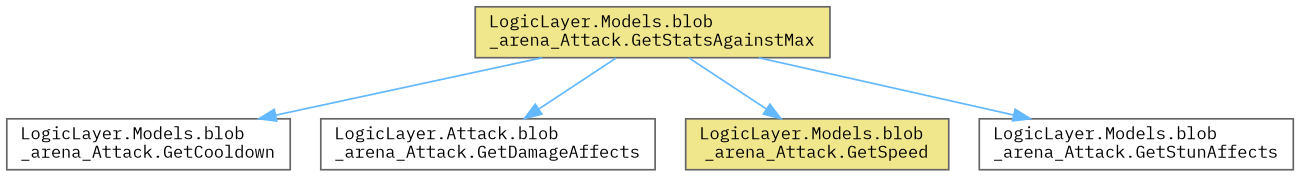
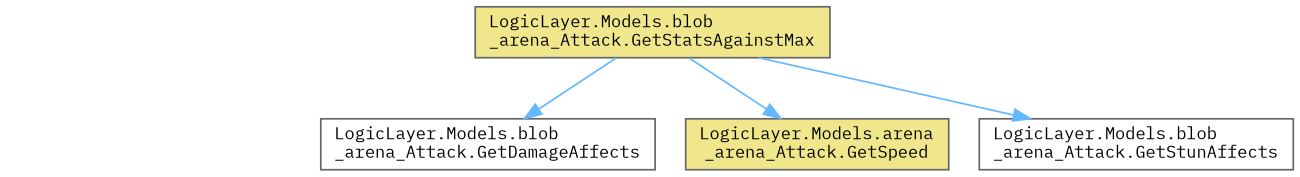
(149, 144) -> none
(488, 144) -> (488, 144)
(817, 144) -> (817, 144)
